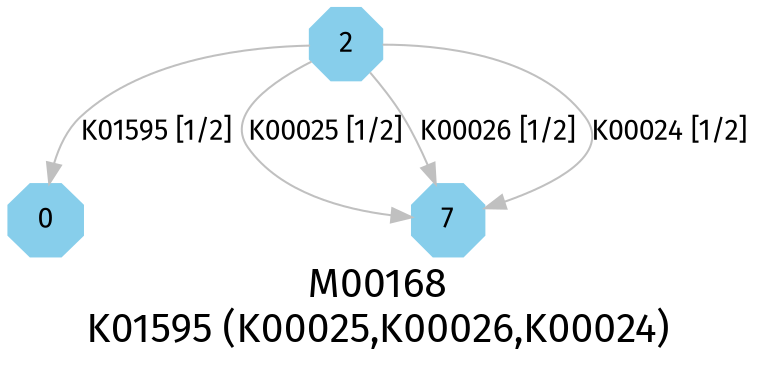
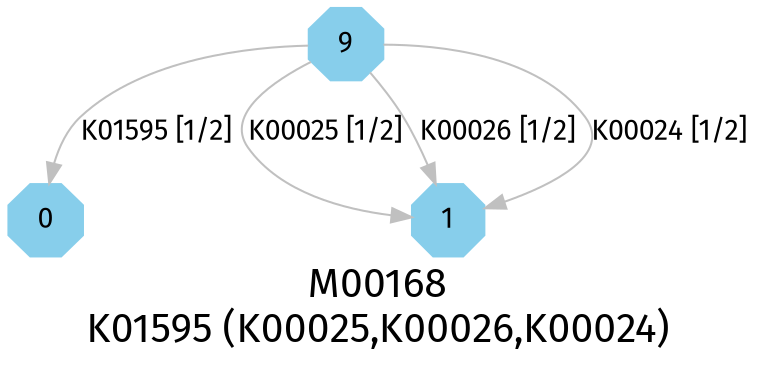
(346, 44) -> (346, 44)
(448, 220) -> (448, 220)
